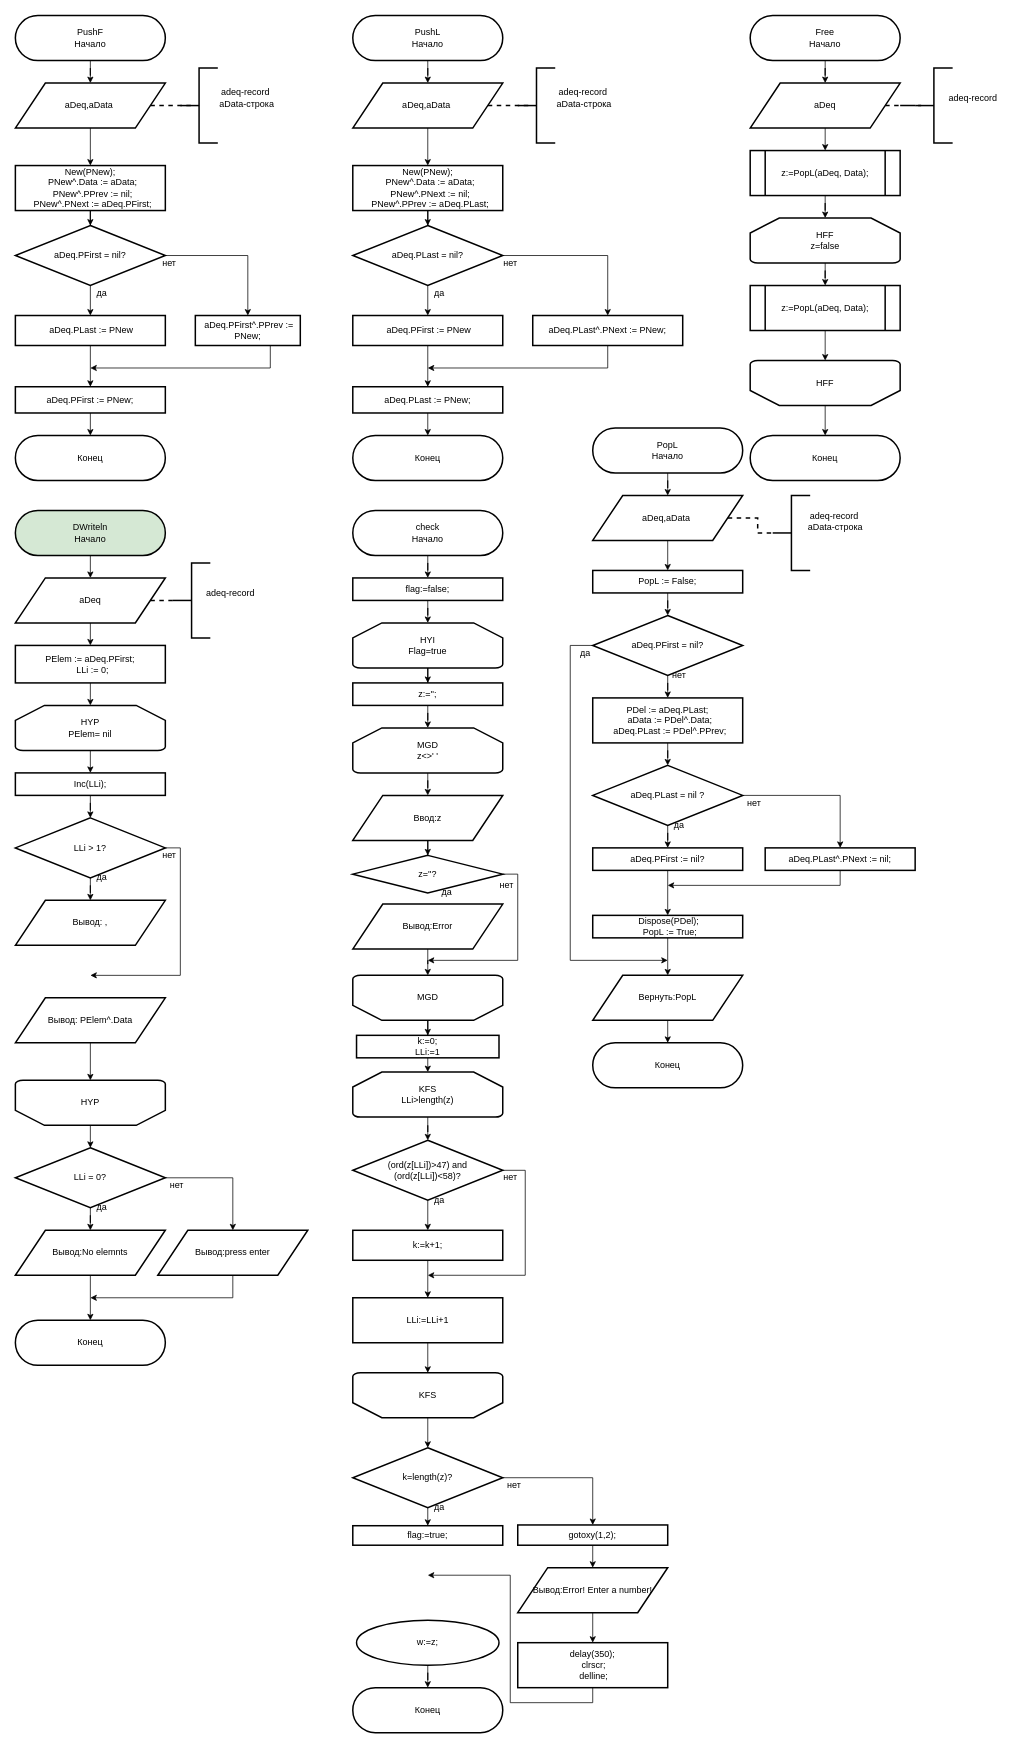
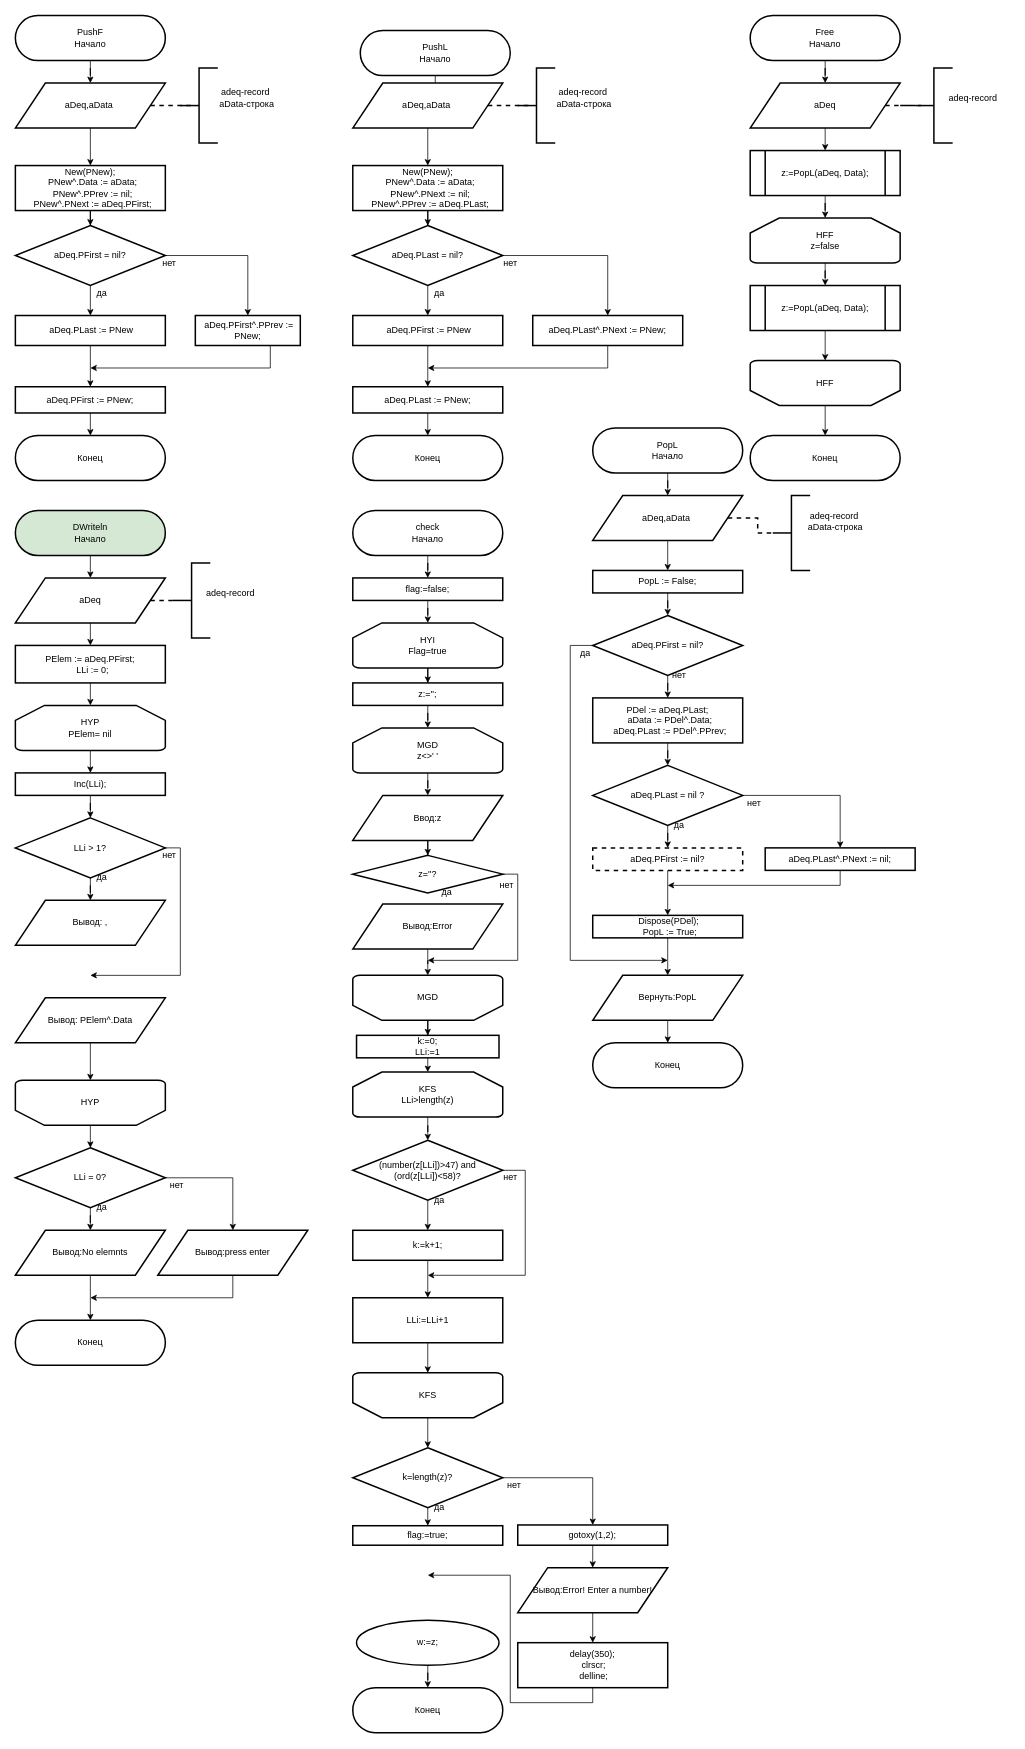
(428, 38) -> (435, 53)
(668, 859) -> (668, 859)
(428, 1170) -> (428, 1170)
